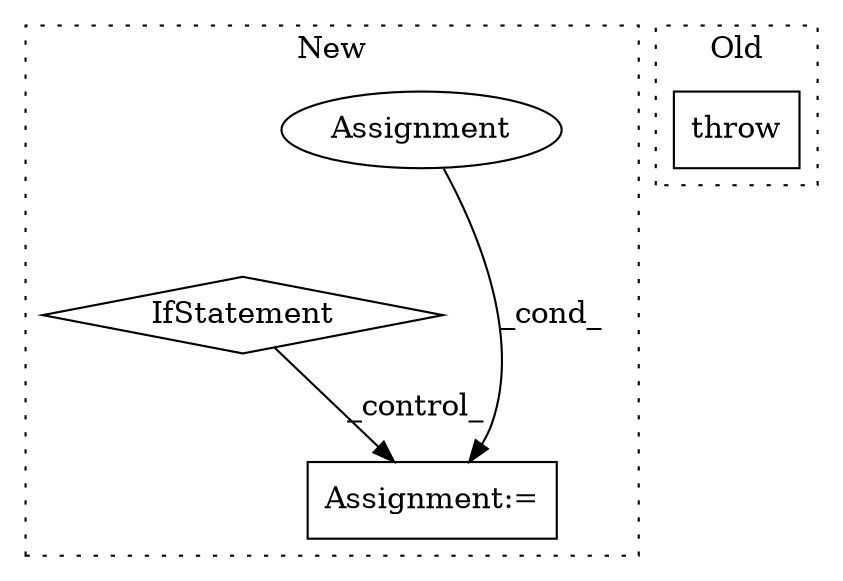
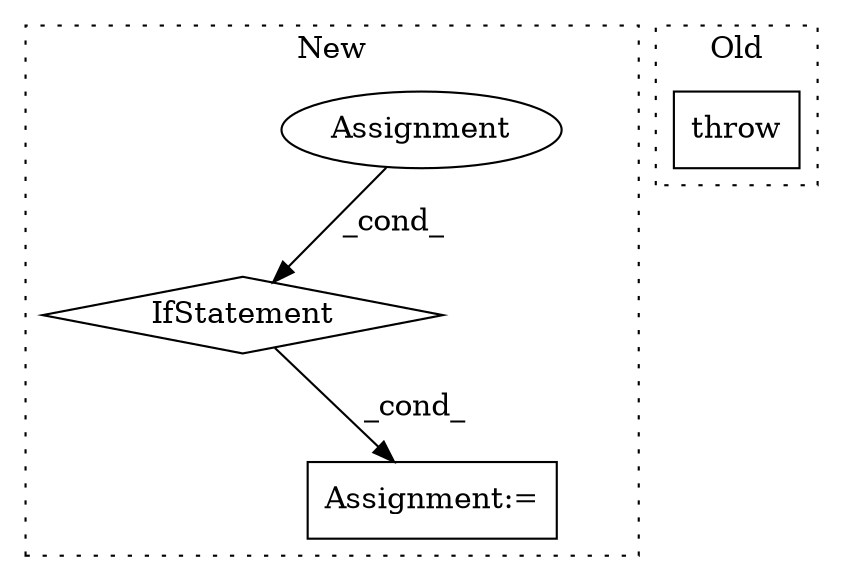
(495, 303) -> (337, 217)
(415, 408) -> (415, 408)
